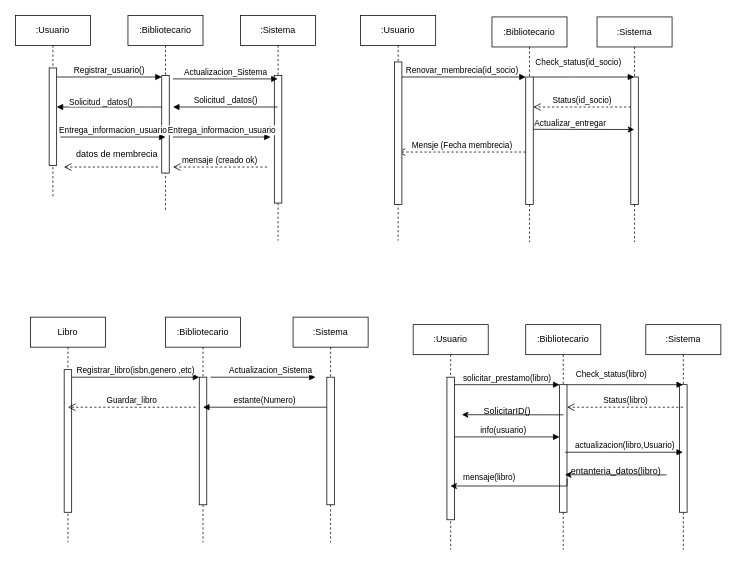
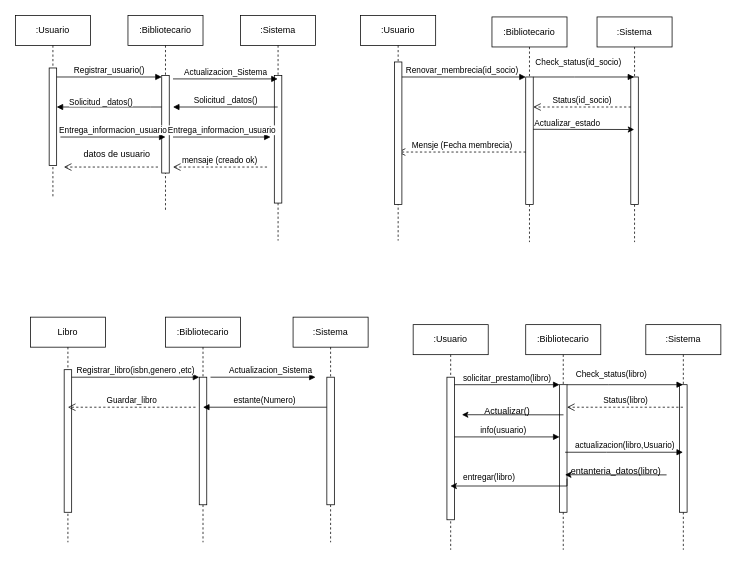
(580, 124) -> (575, 124)
(117, 154) -> (117, 154)
(507, 411) -> (507, 411)
(496, 478) -> (499, 478)
